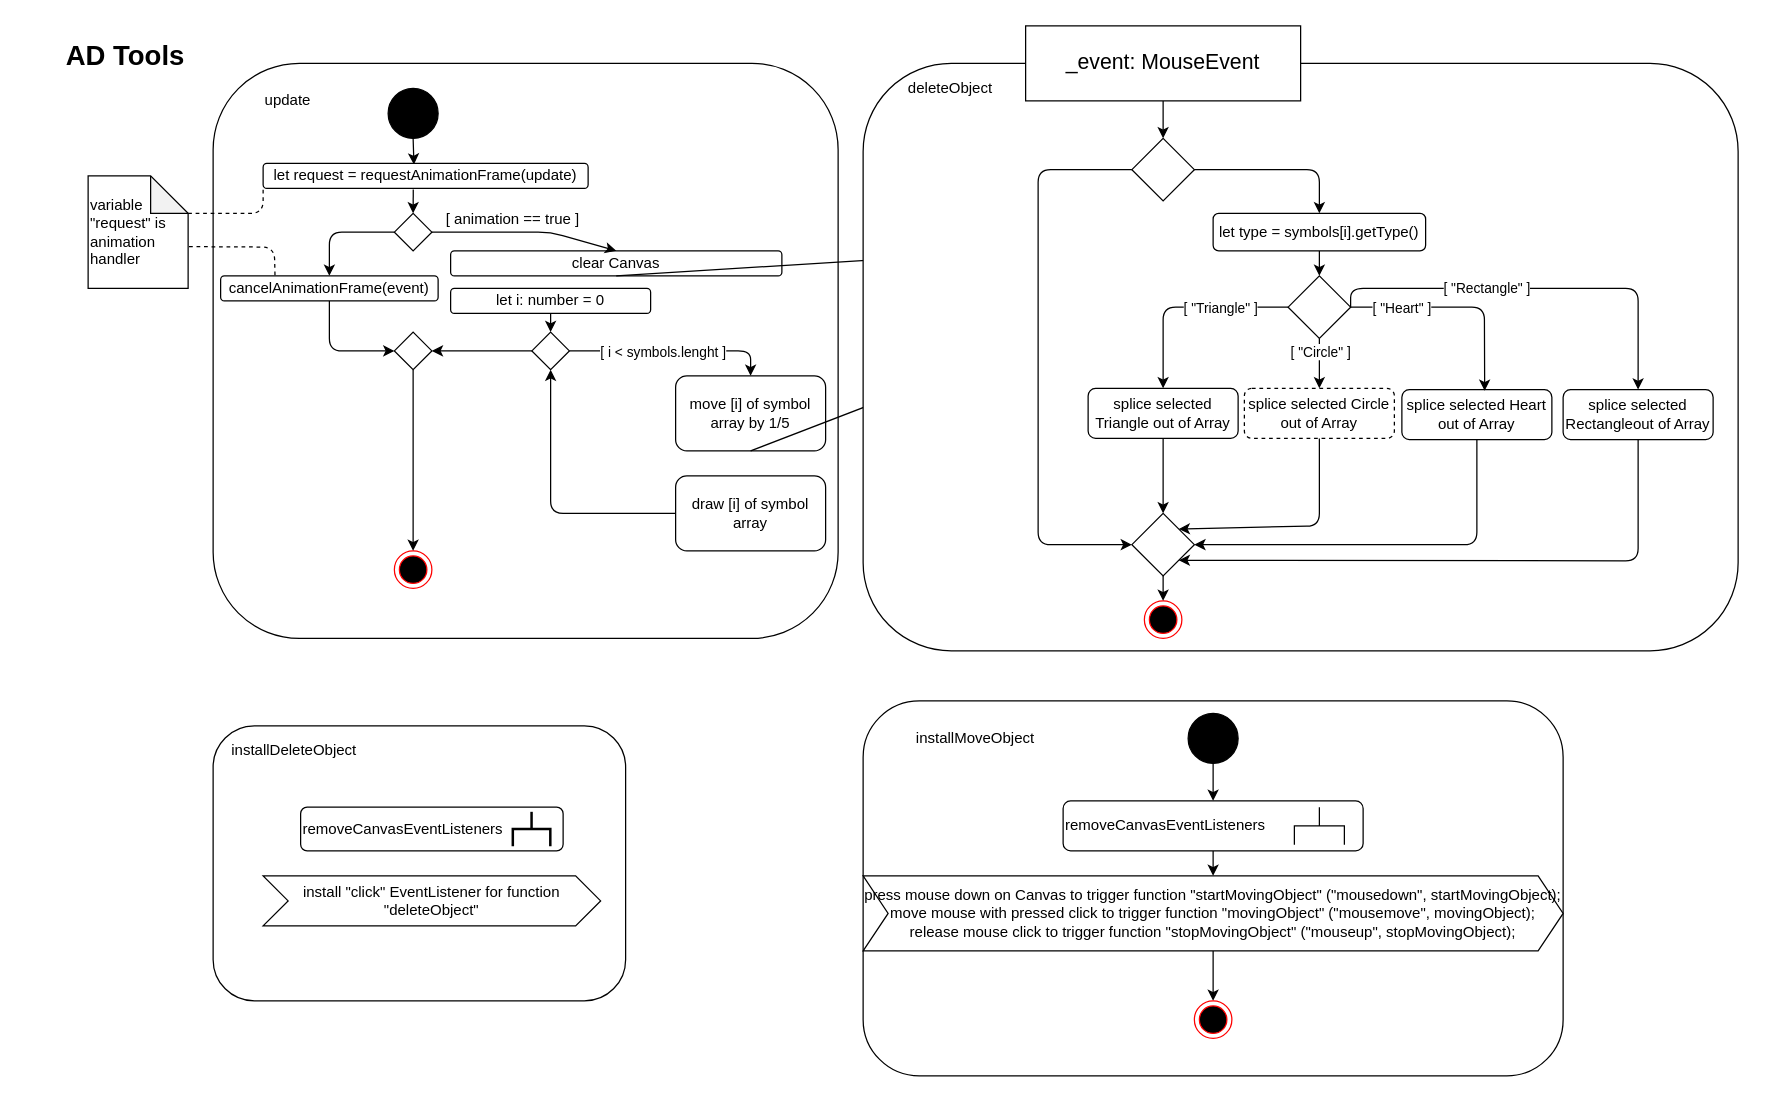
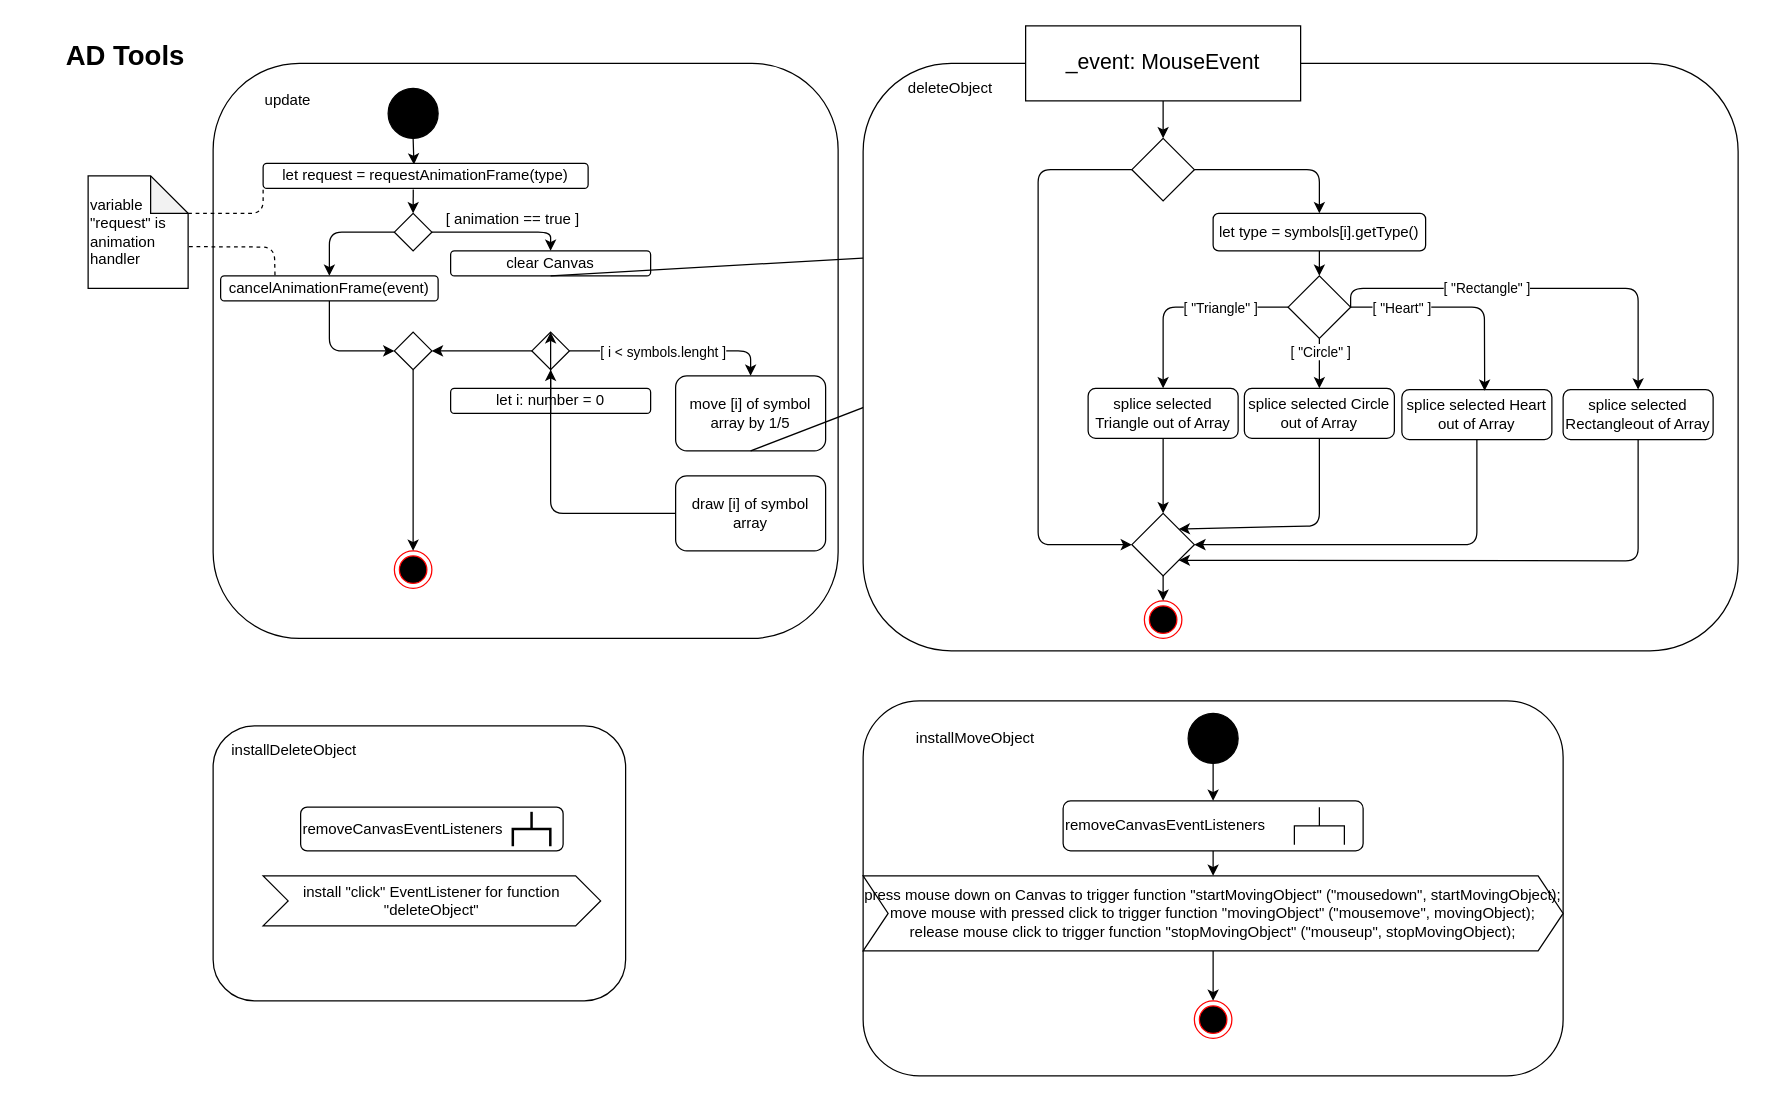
(426, 176) -> (426, 176)
(616, 263) -> (551, 263)
(551, 301) -> (551, 401)
(1319, 413) -> (1319, 413)
